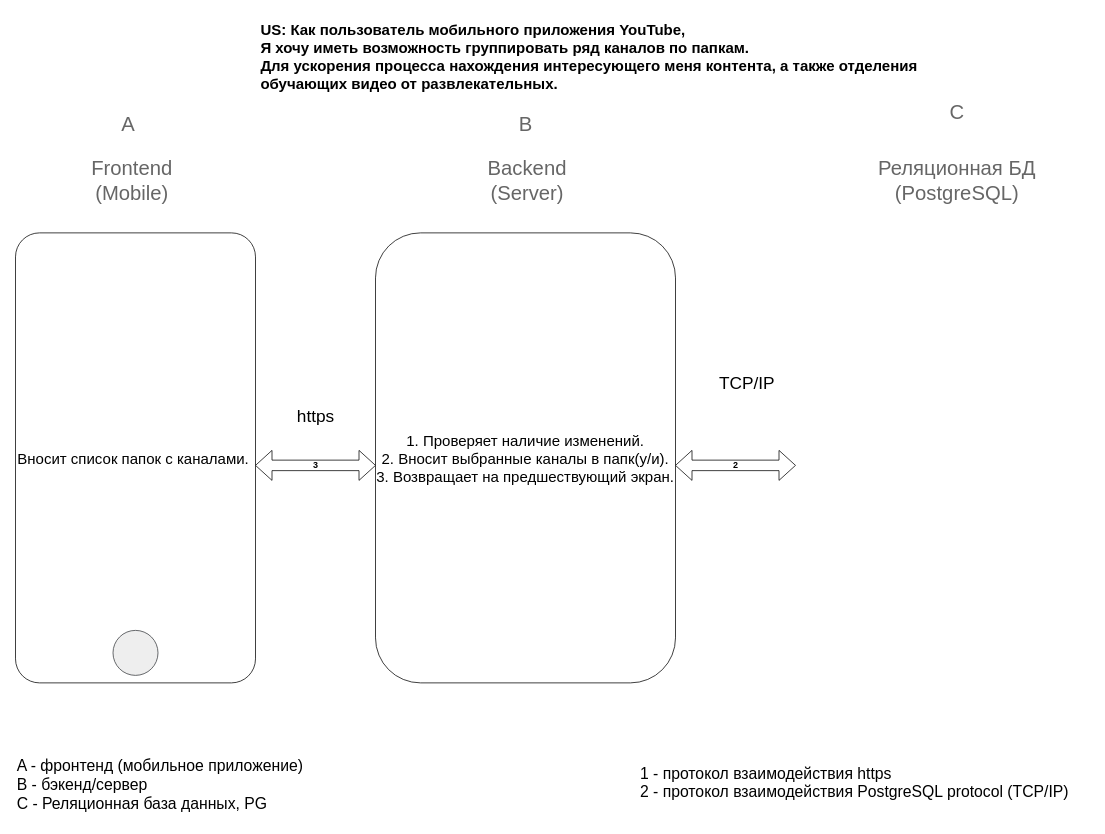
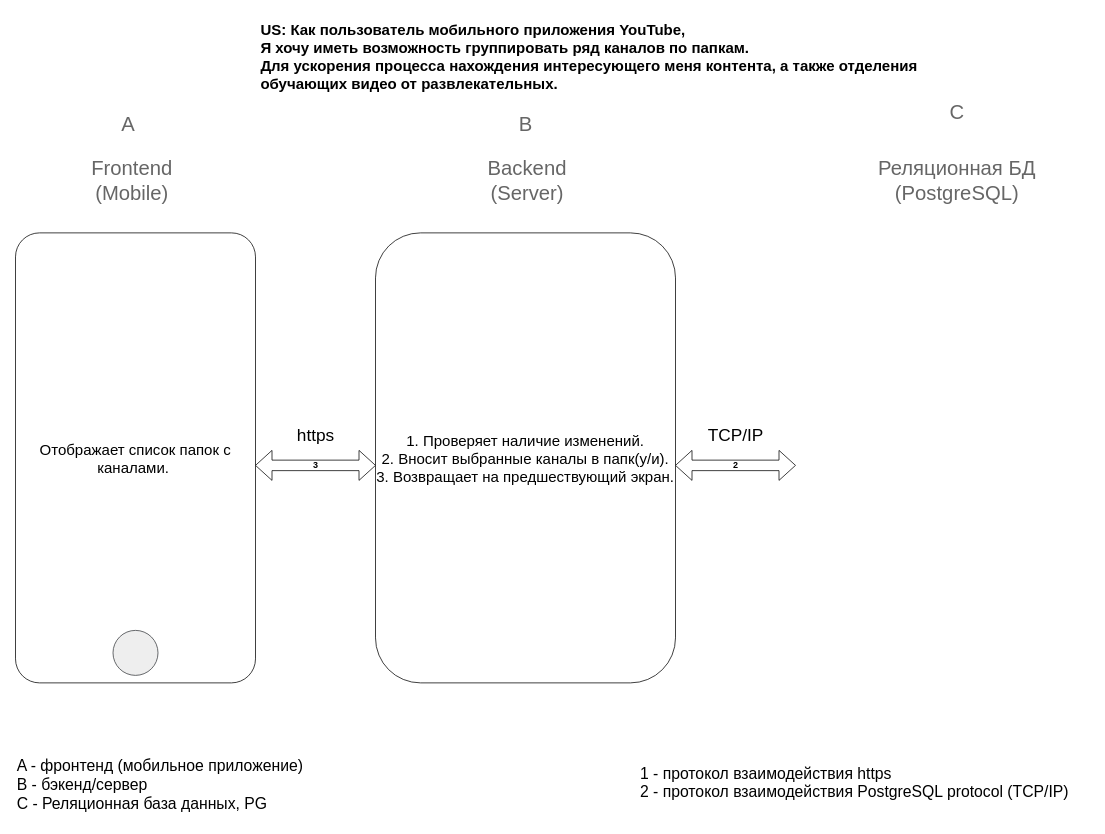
(747, 383) -> (735, 435)
(315, 417) -> (315, 435)
(135, 458) -> (135, 458)
